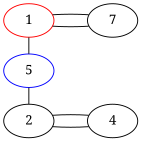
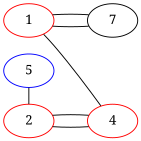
(29, 46) -> (73, 69)
(29, 121) -> (29, 121)
(113, 121) -> (113, 121)
